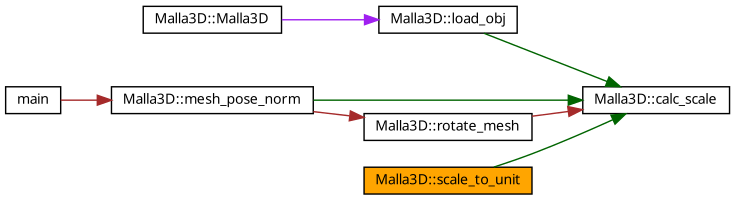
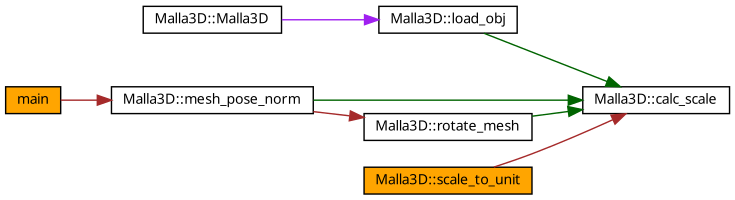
(33, 100) -> (33, 100)
(550, 114) -> (550, 114)
(554, 145) -> (554, 145)
